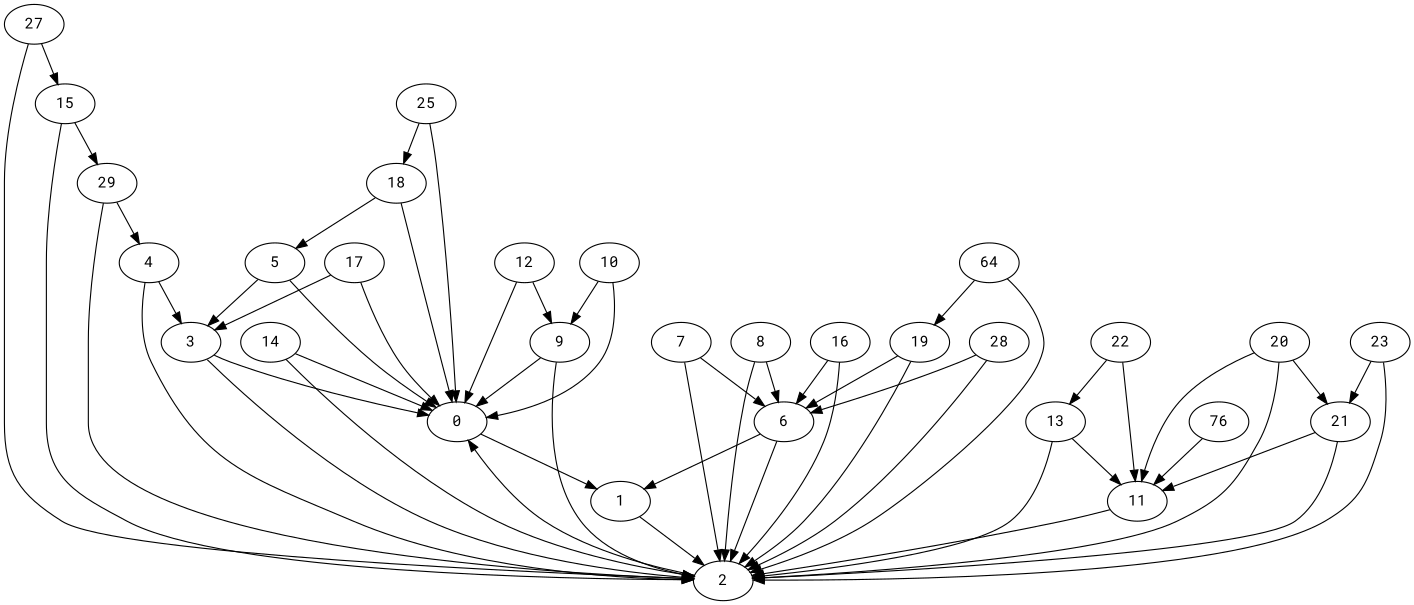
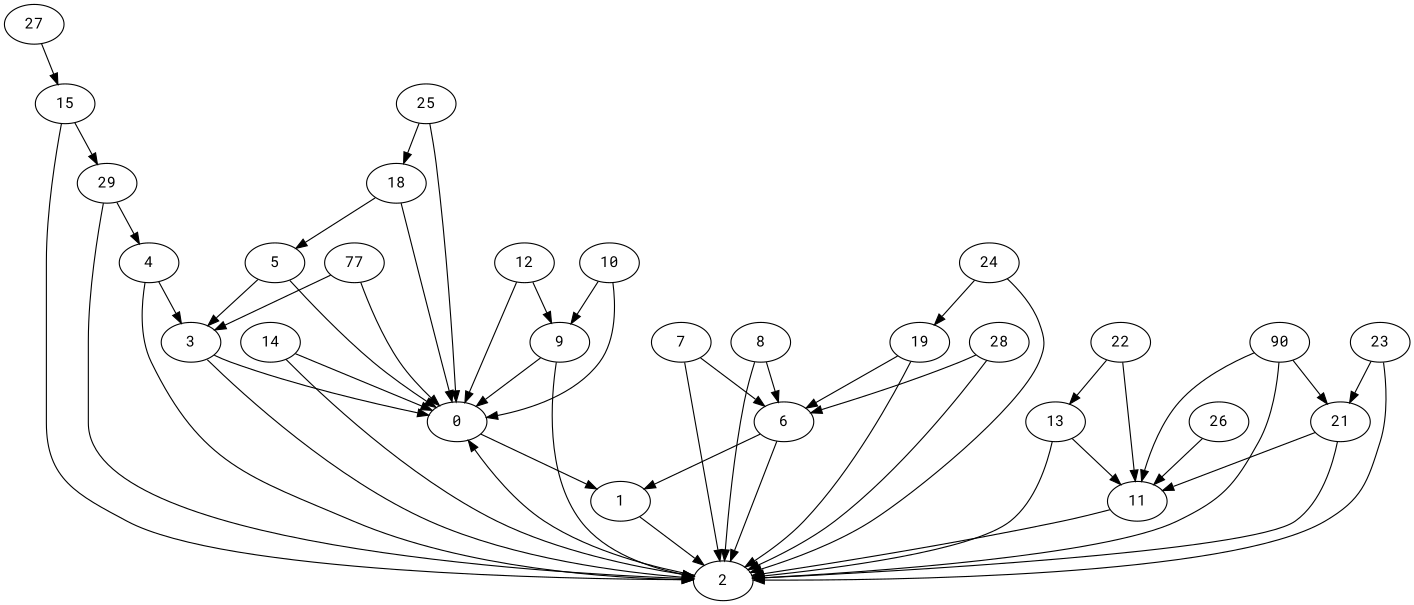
(354, 263) -> (354, 263)
(989, 263) -> (989, 263)
(840, 342) -> none
(1280, 342) -> (1280, 342)
(1219, 422) -> (1219, 422)
(121, 537) -> none
